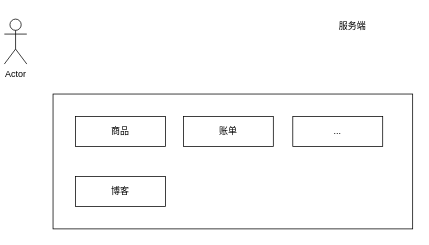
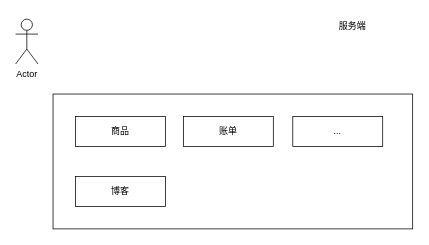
(15, 42) -> (27, 42)
